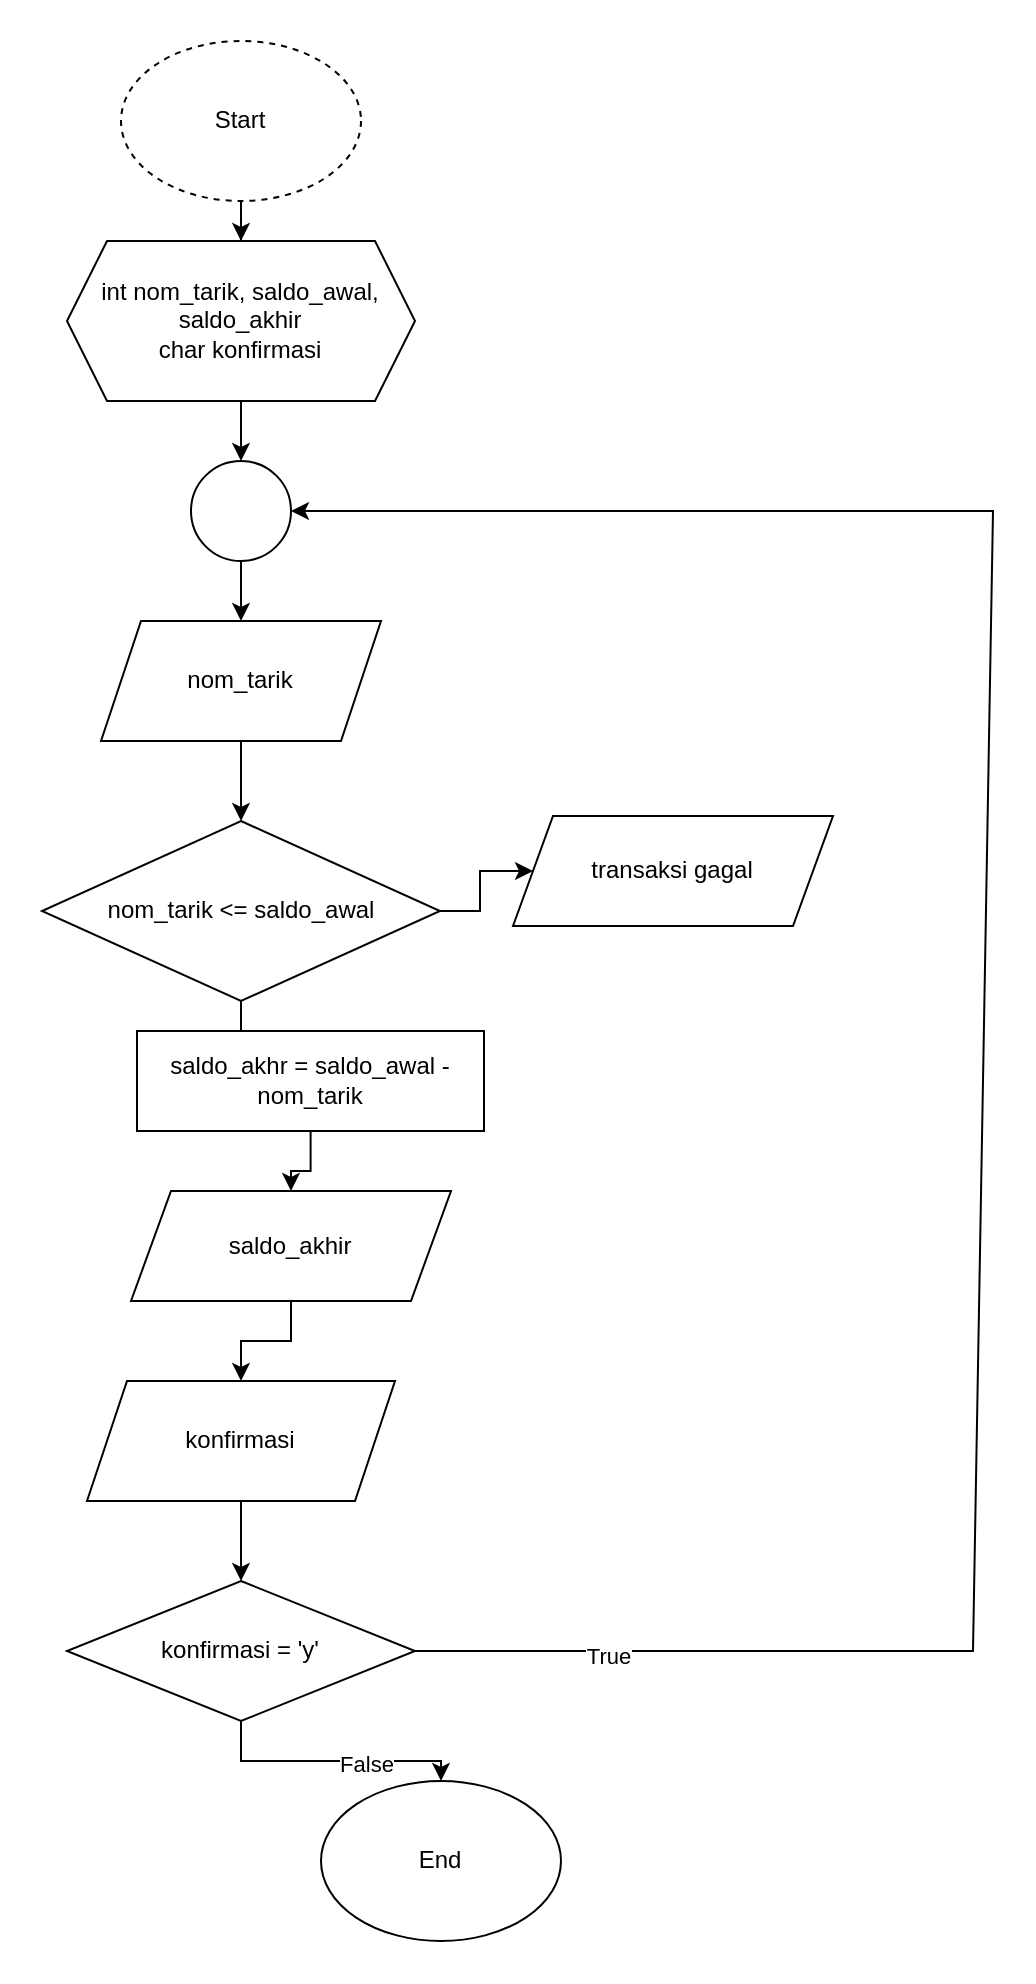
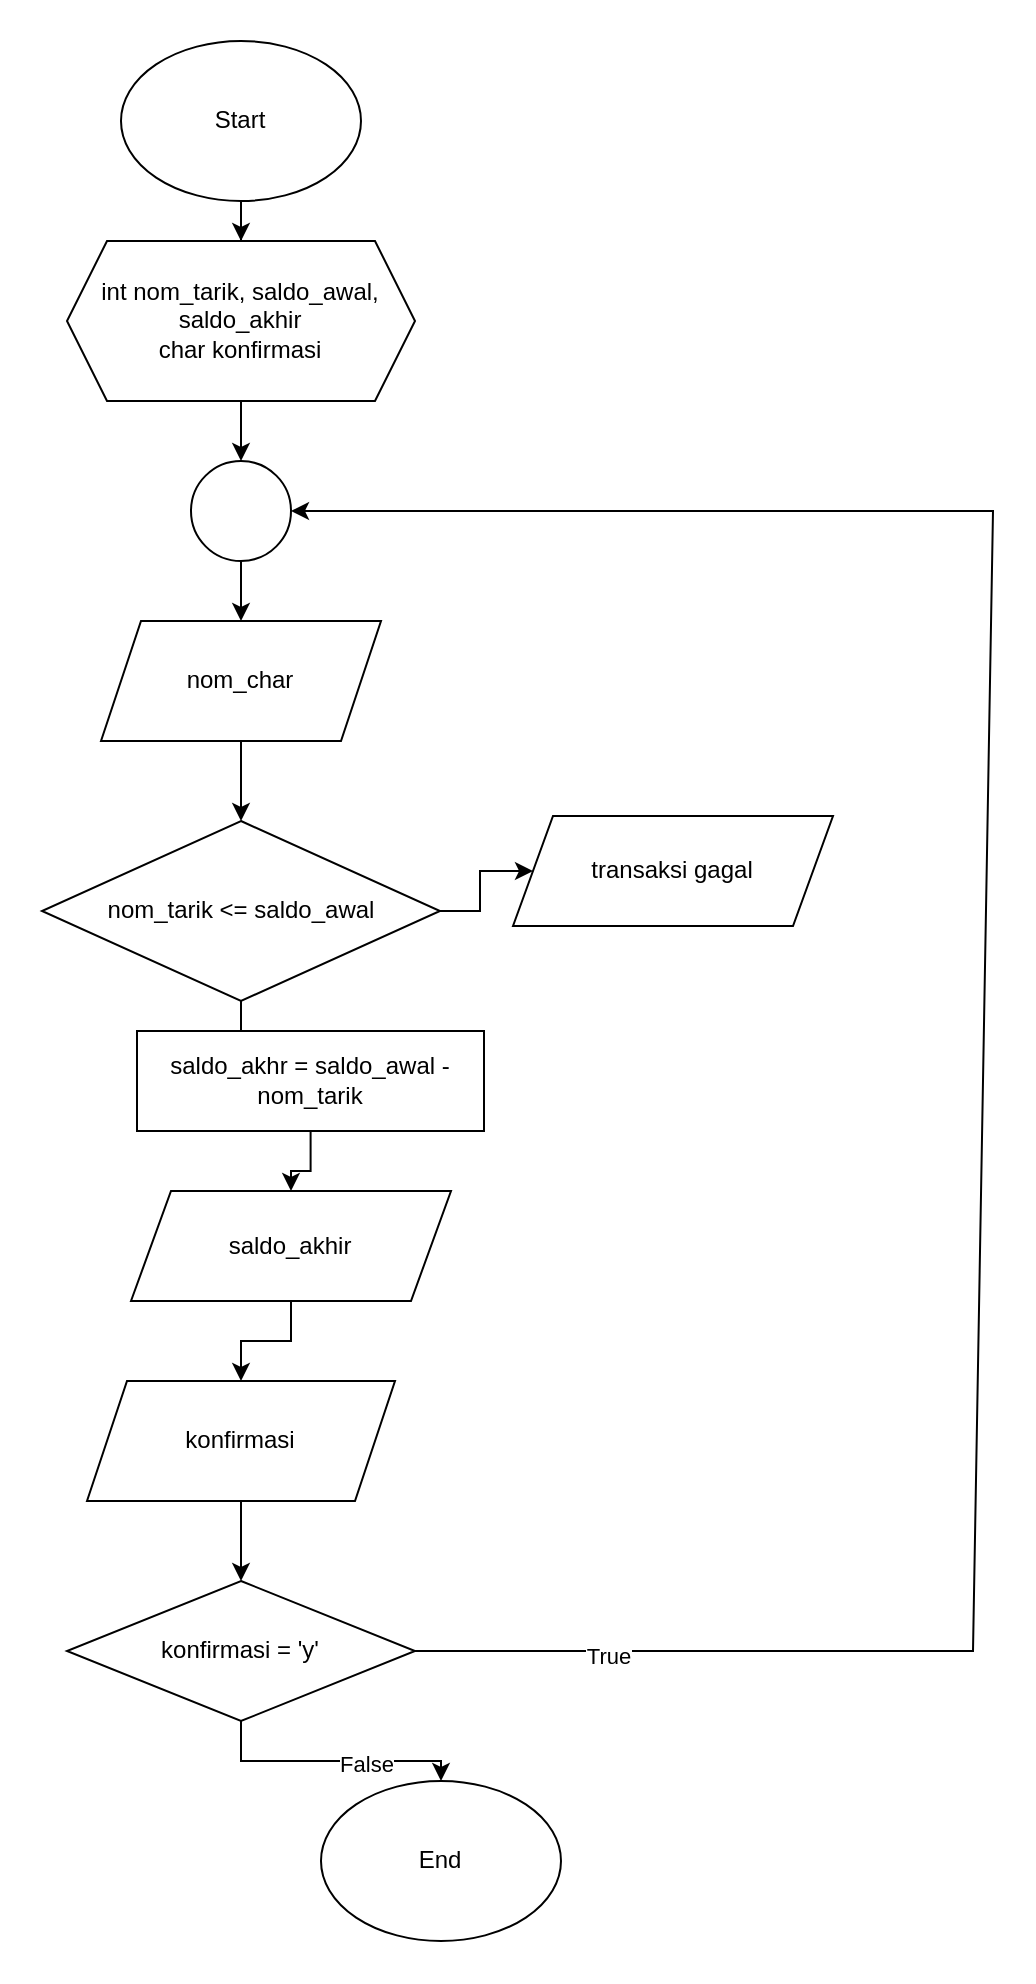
(241, 121) -> (241, 121)
(241, 681) -> (241, 681)
